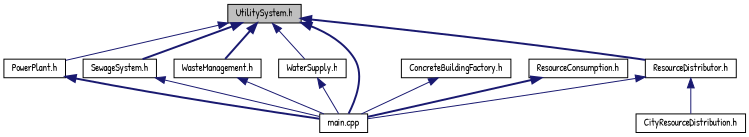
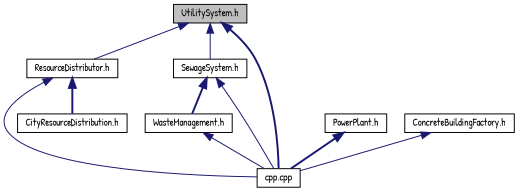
(478, 38) -> (137, 43)
(142, 43) -> none
(187, 43) -> (210, 46)
(238, 45) -> (198, 100)
(312, 68) -> none
(578, 68) -> none
(691, 101) -> (72, 101)
(344, 123) -> (279, 178)
